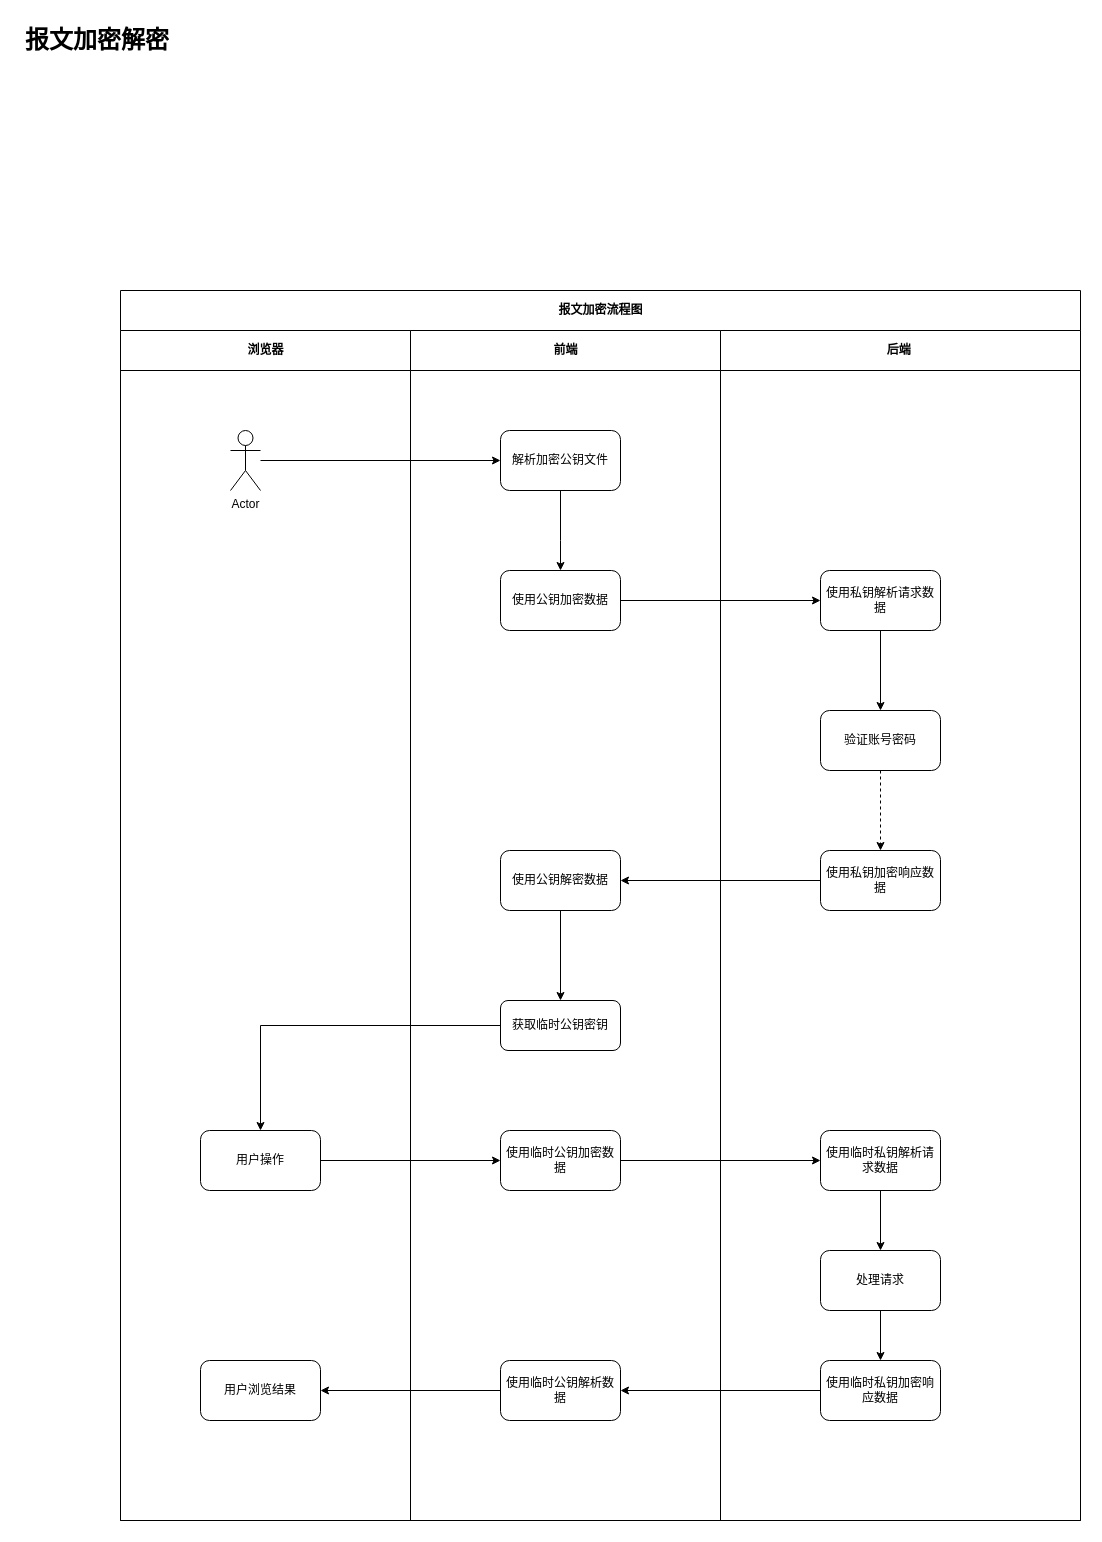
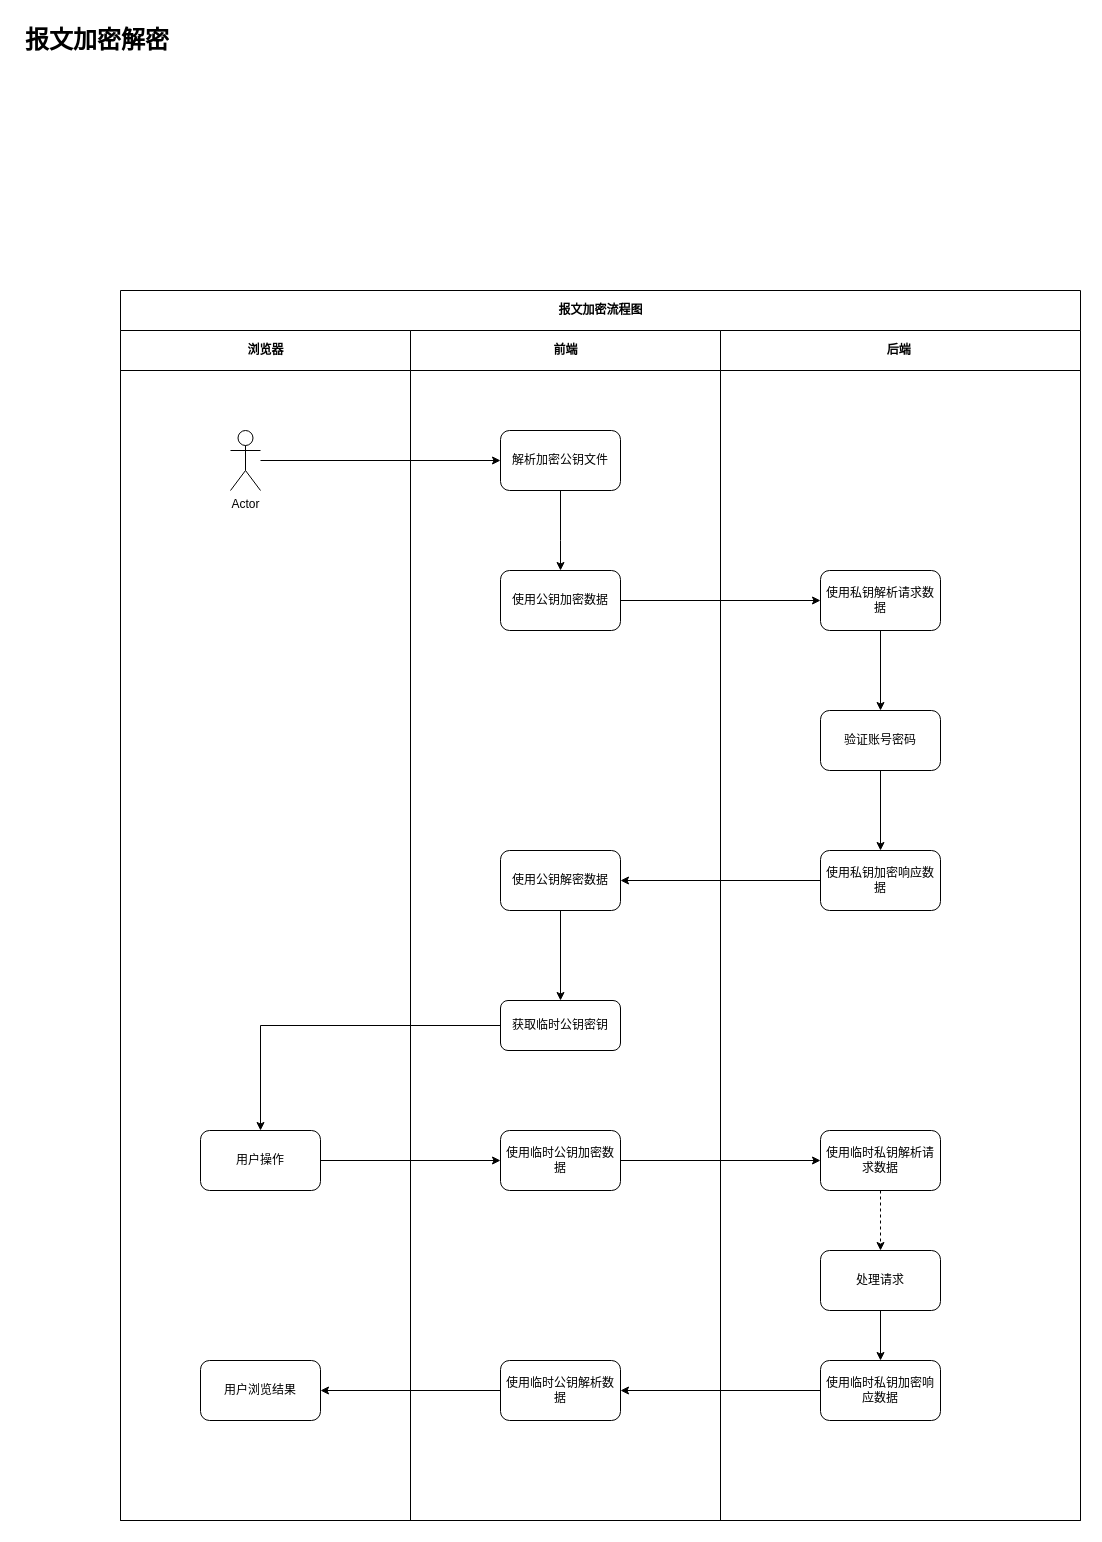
(881, 808) -> (881, 808)
(881, 1218) -> (881, 1218)
